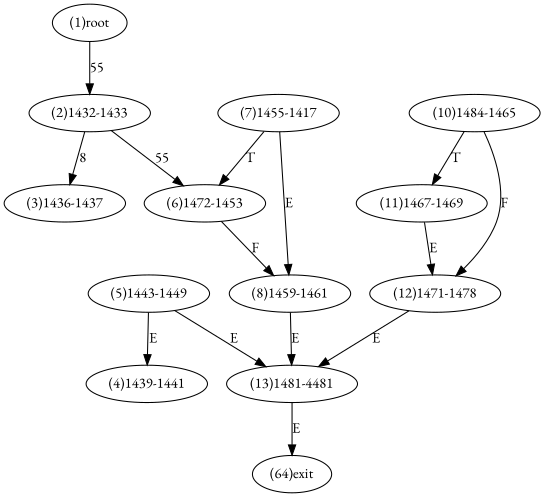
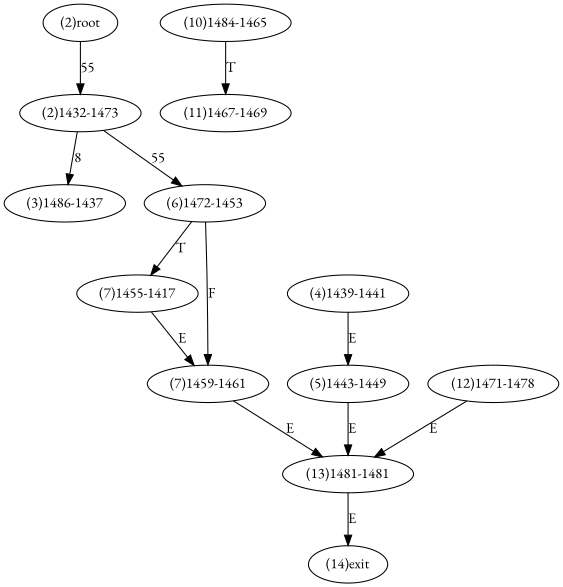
(90, 23) -> (80, 23)
(90, 113) -> (80, 113)
(245, 154) -> (174, 244)
(65, 203) -> (65, 203)
(500, 204) -> none
(428, 243) -> none
(290, 294) -> (208, 384)
(148, 334) -> (348, 334)
(292, 384) -> (348, 474)
(292, 474) -> (348, 564)
